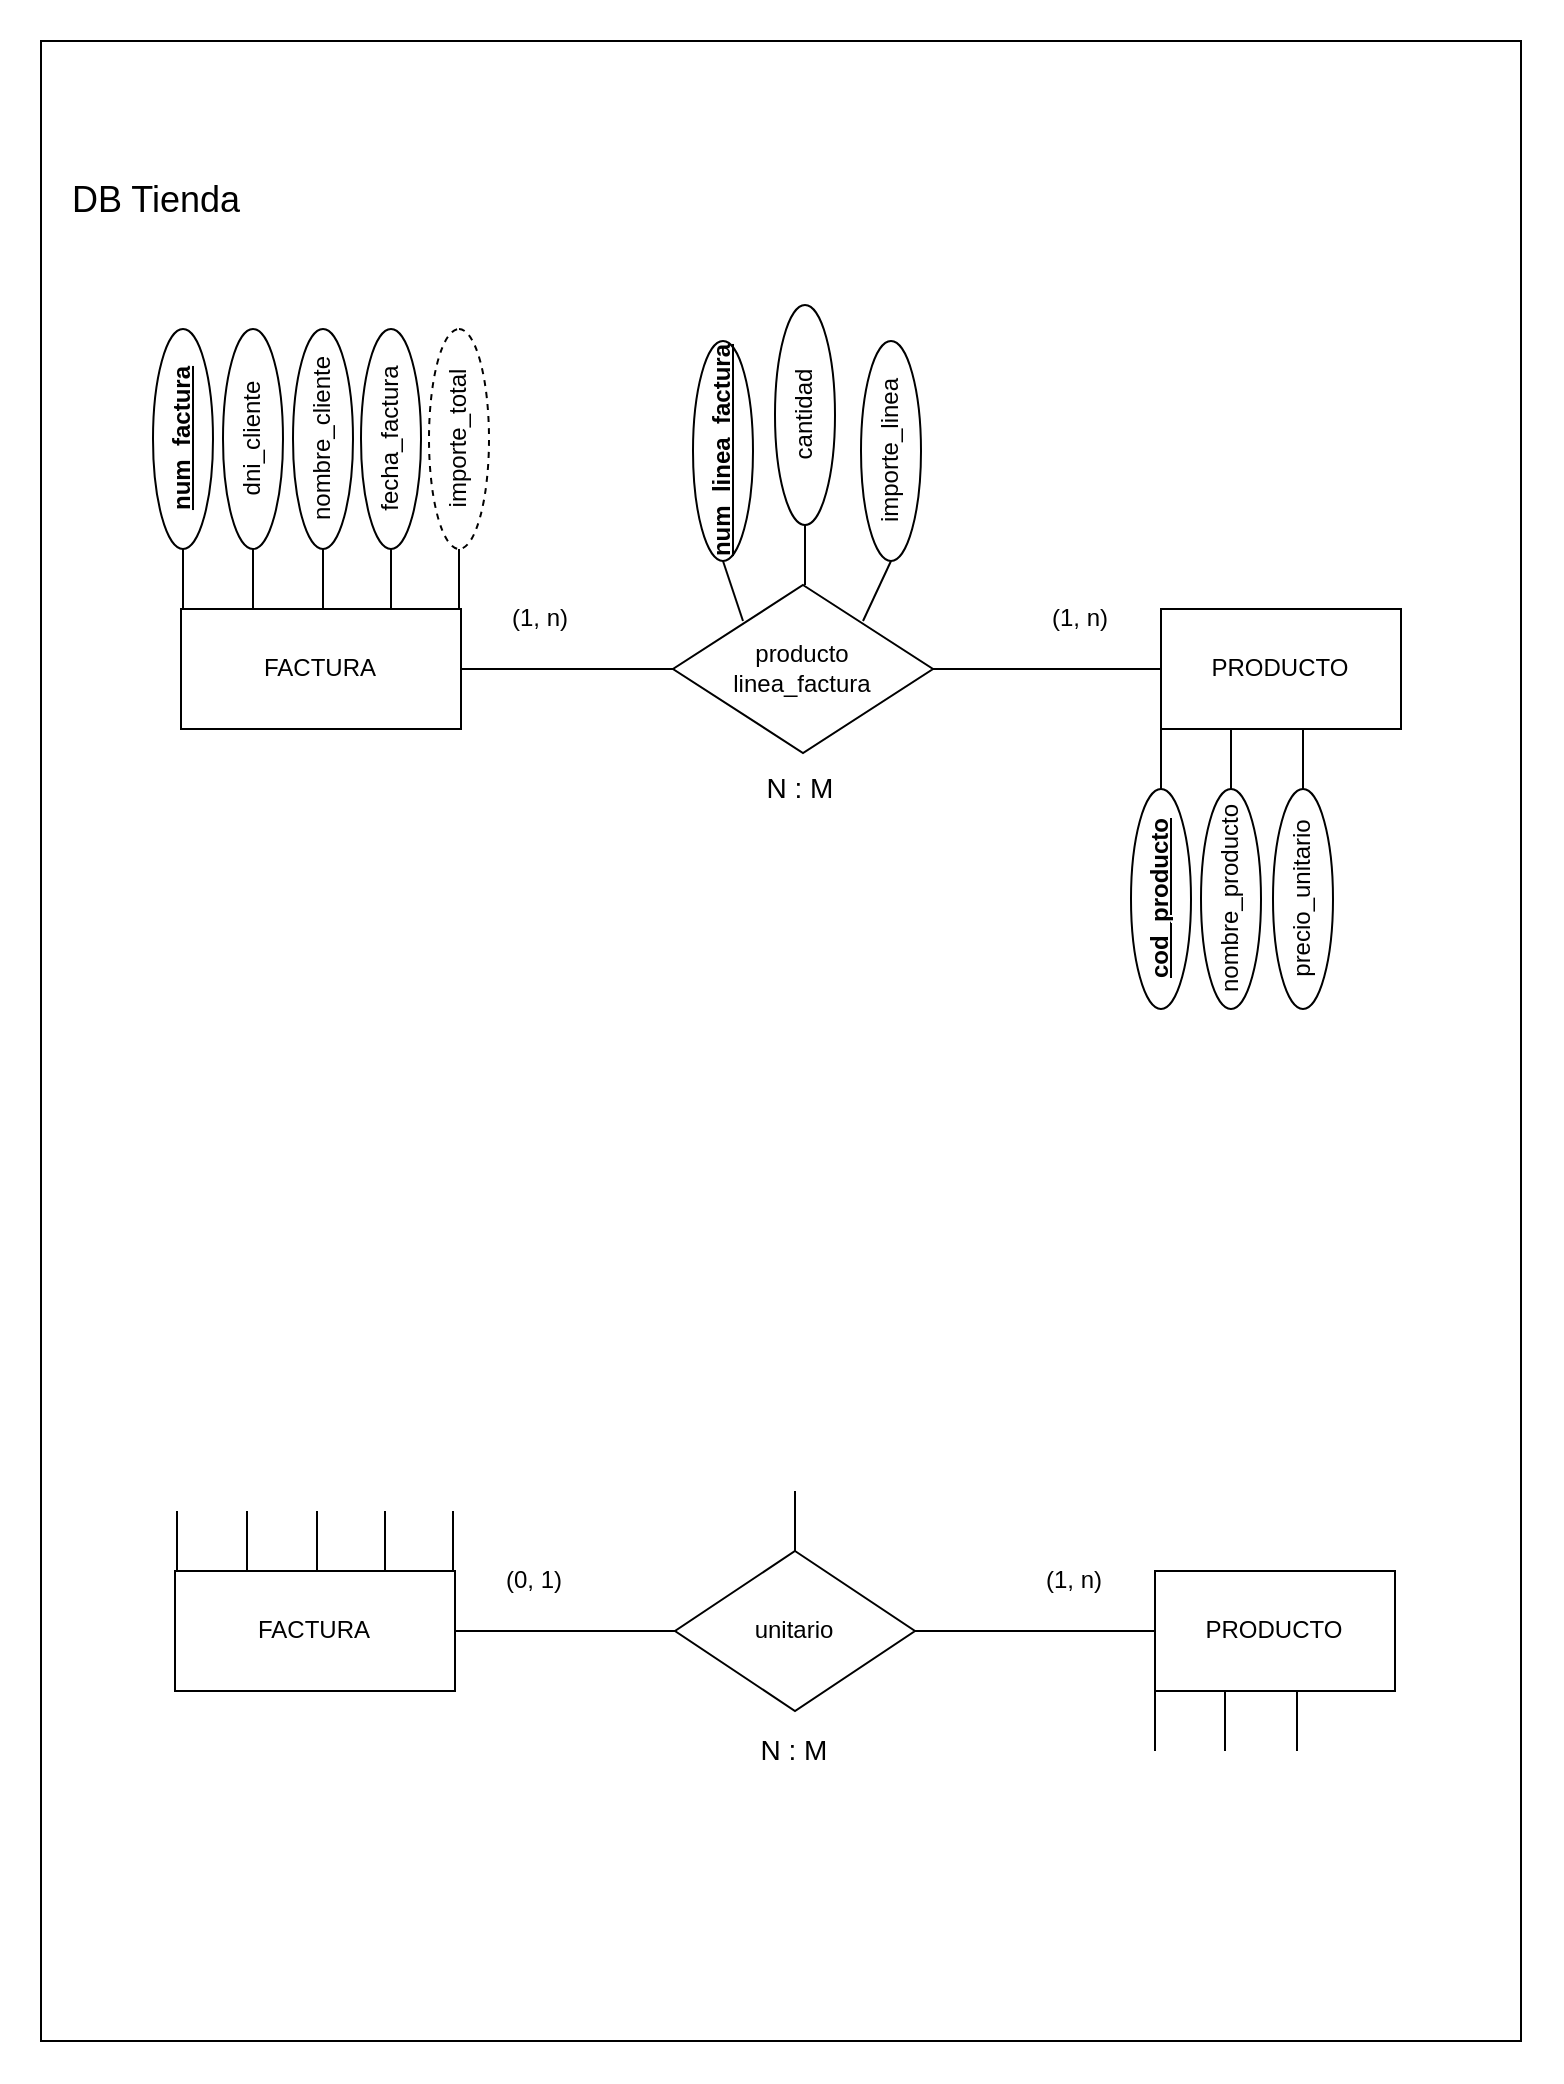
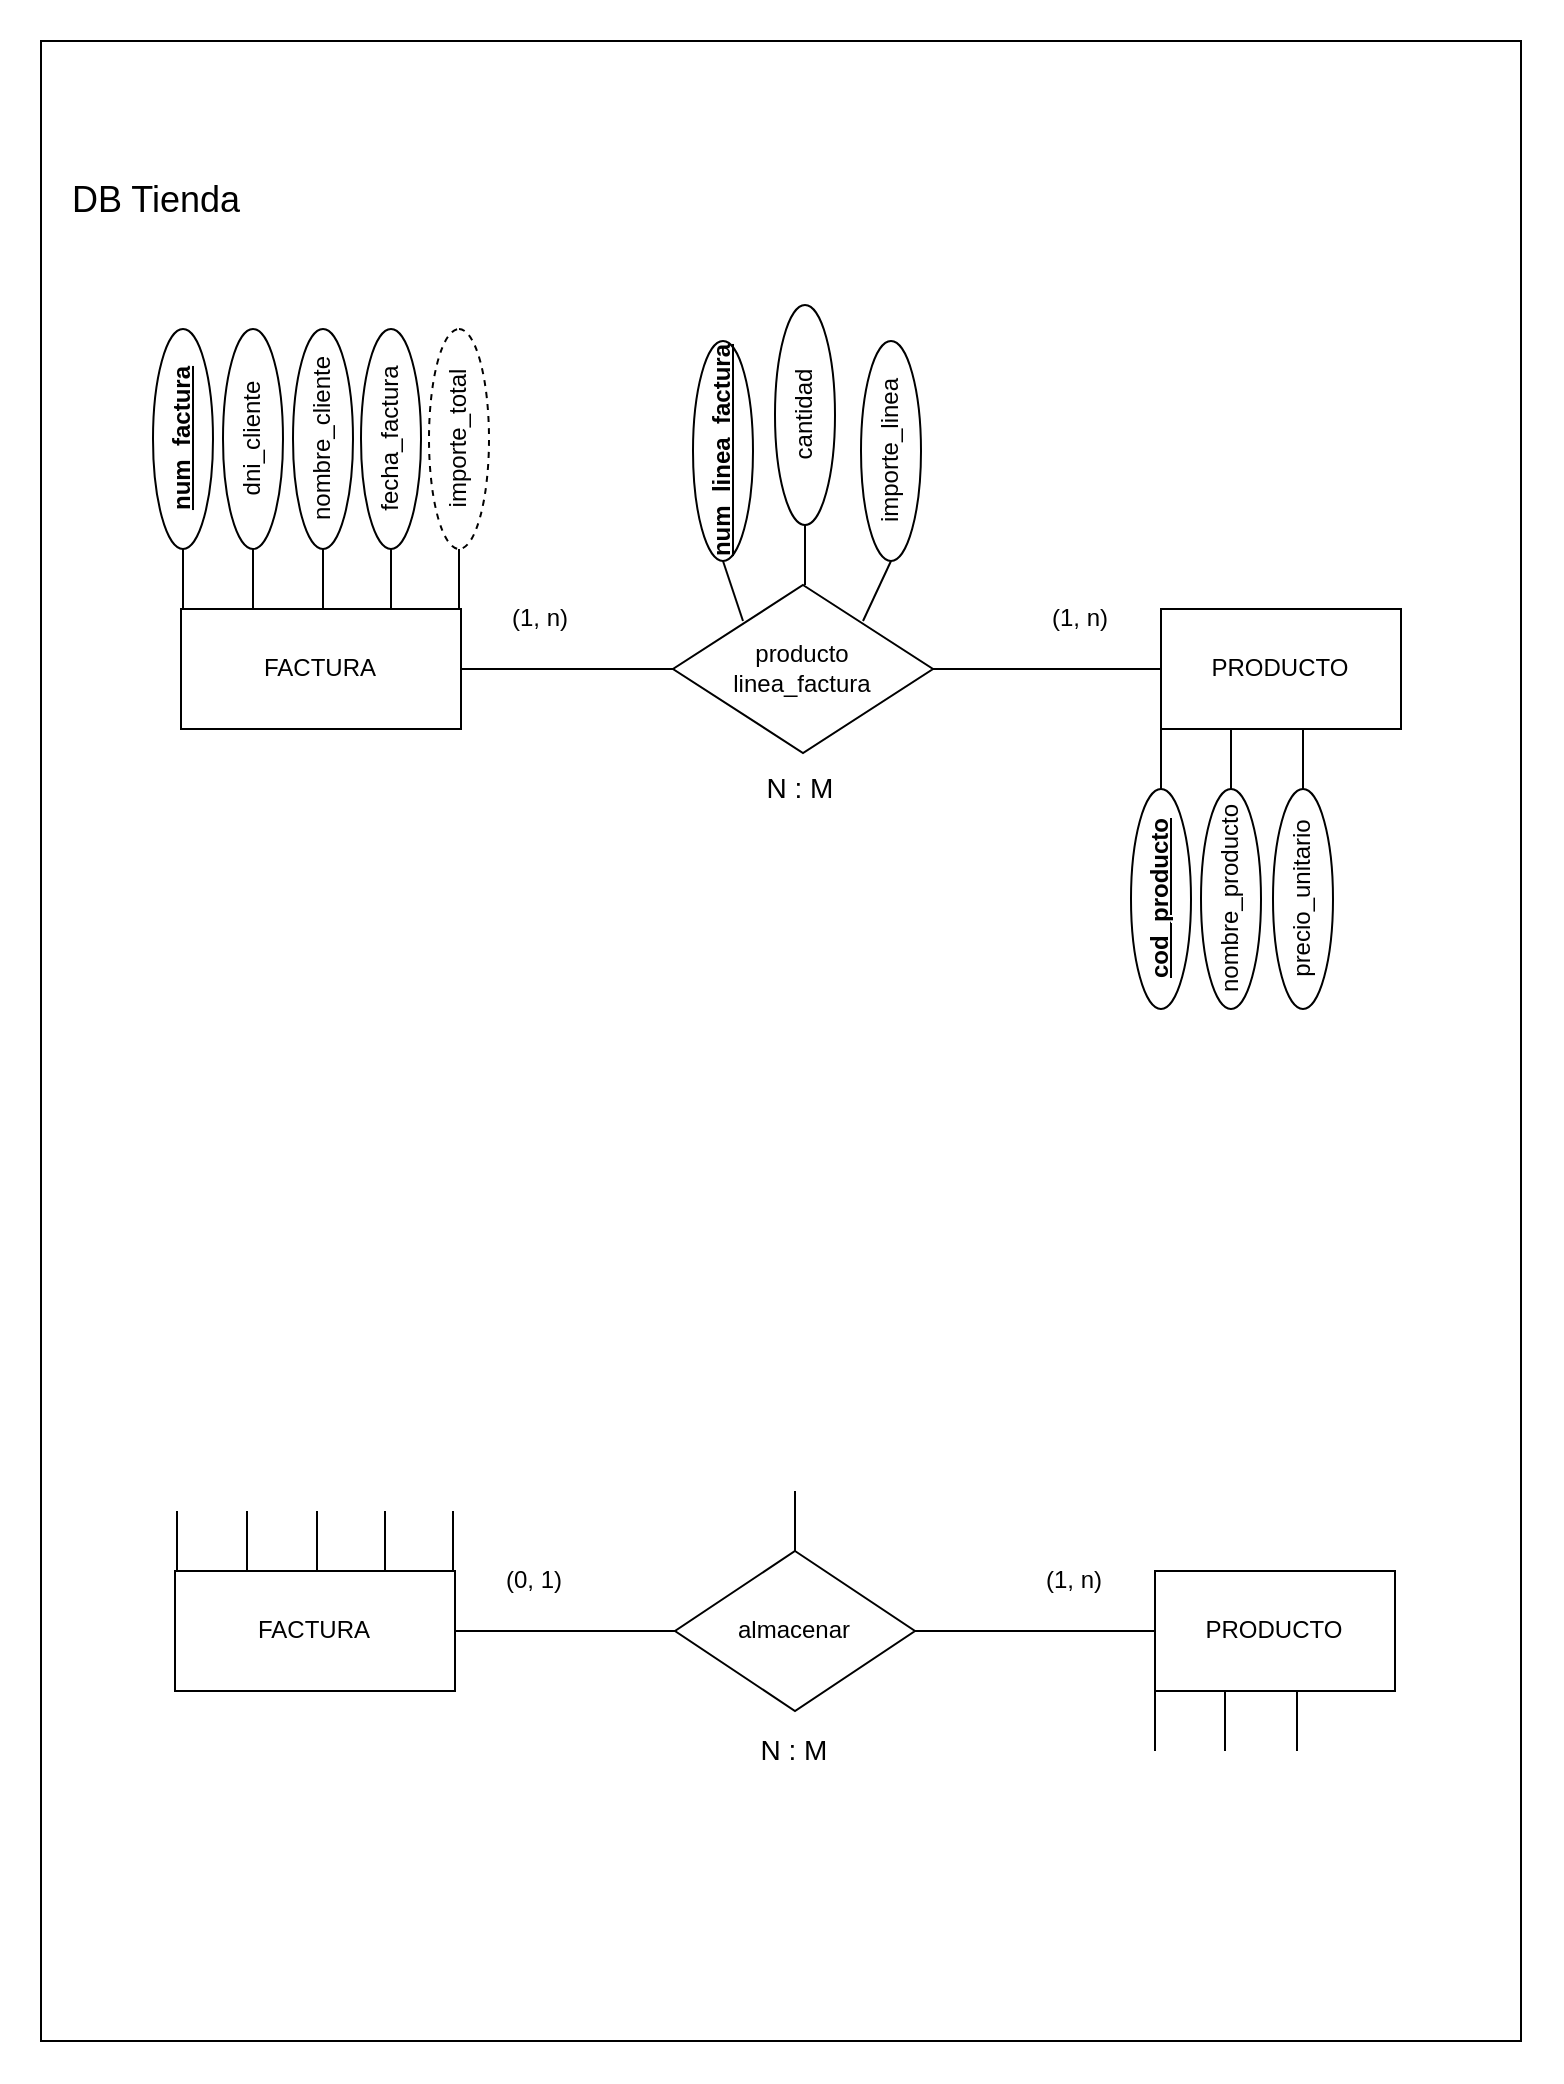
(795, 1631) -> (795, 1631)
